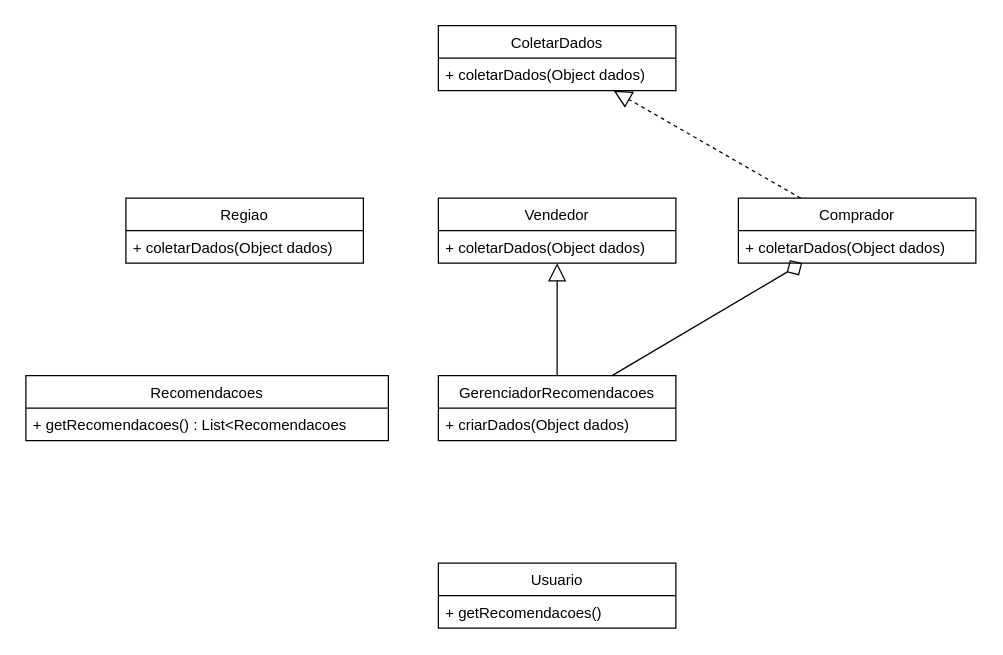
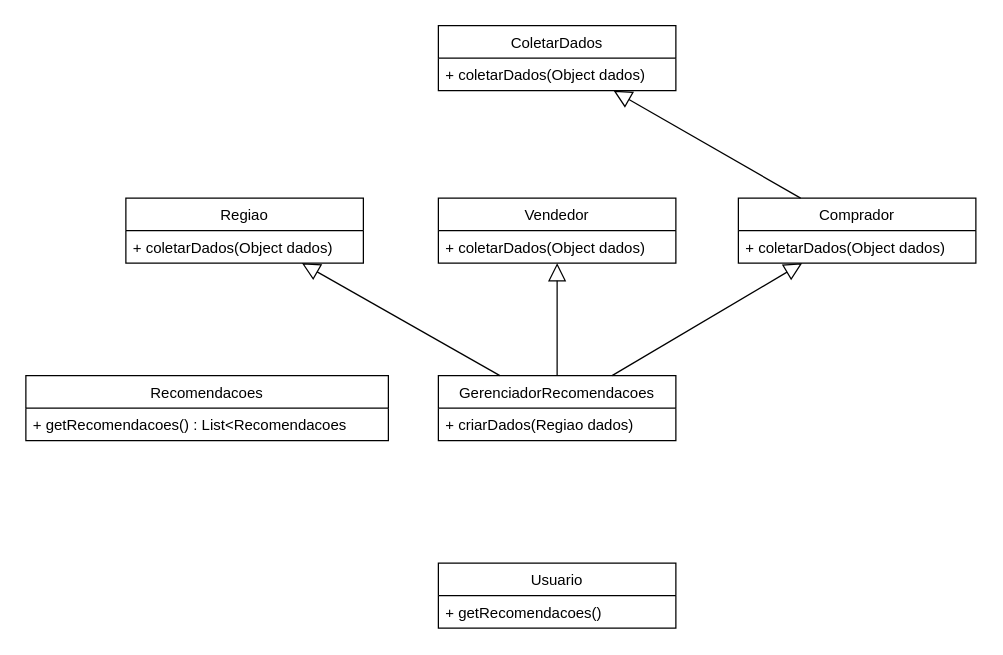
(714, 148) -> (714, 148)
(785, 273) -> (786, 273)
none -> (407, 323)
(548, 425) -> (546, 425)
